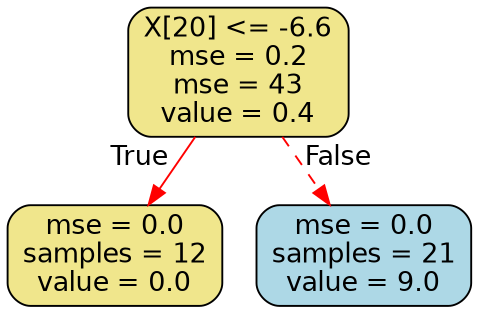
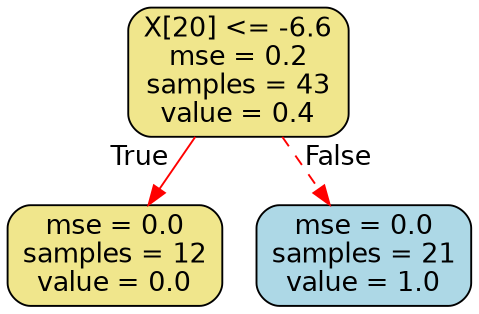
(238, 72) -> (238, 72)
(364, 256) -> (364, 256)
